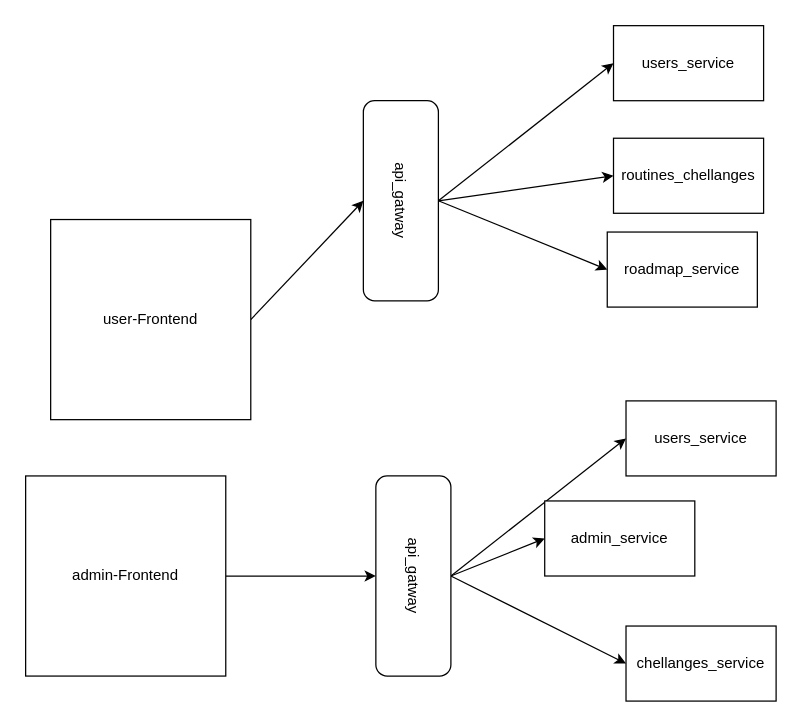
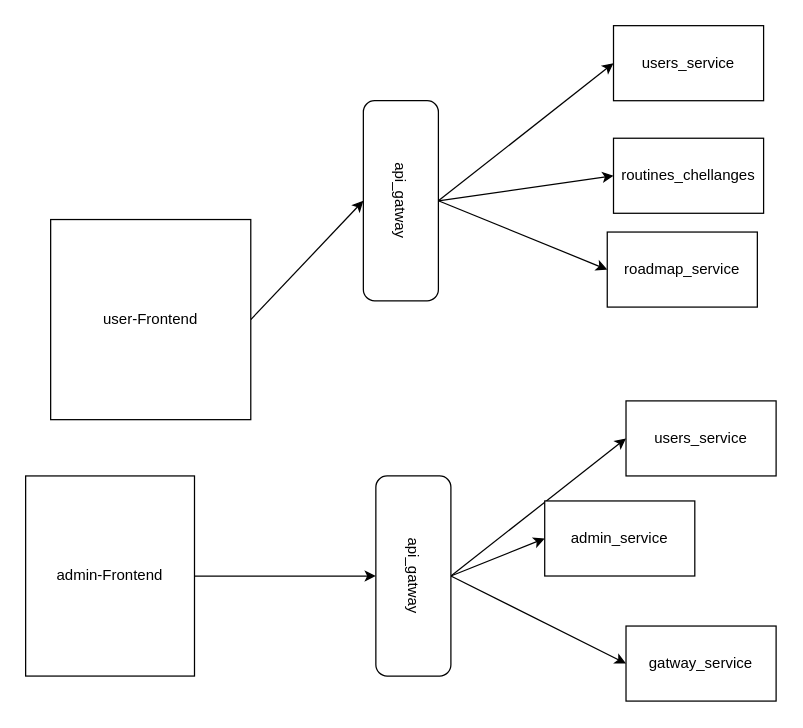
(126, 576) -> (110, 576)
(701, 663) -> (701, 663)
